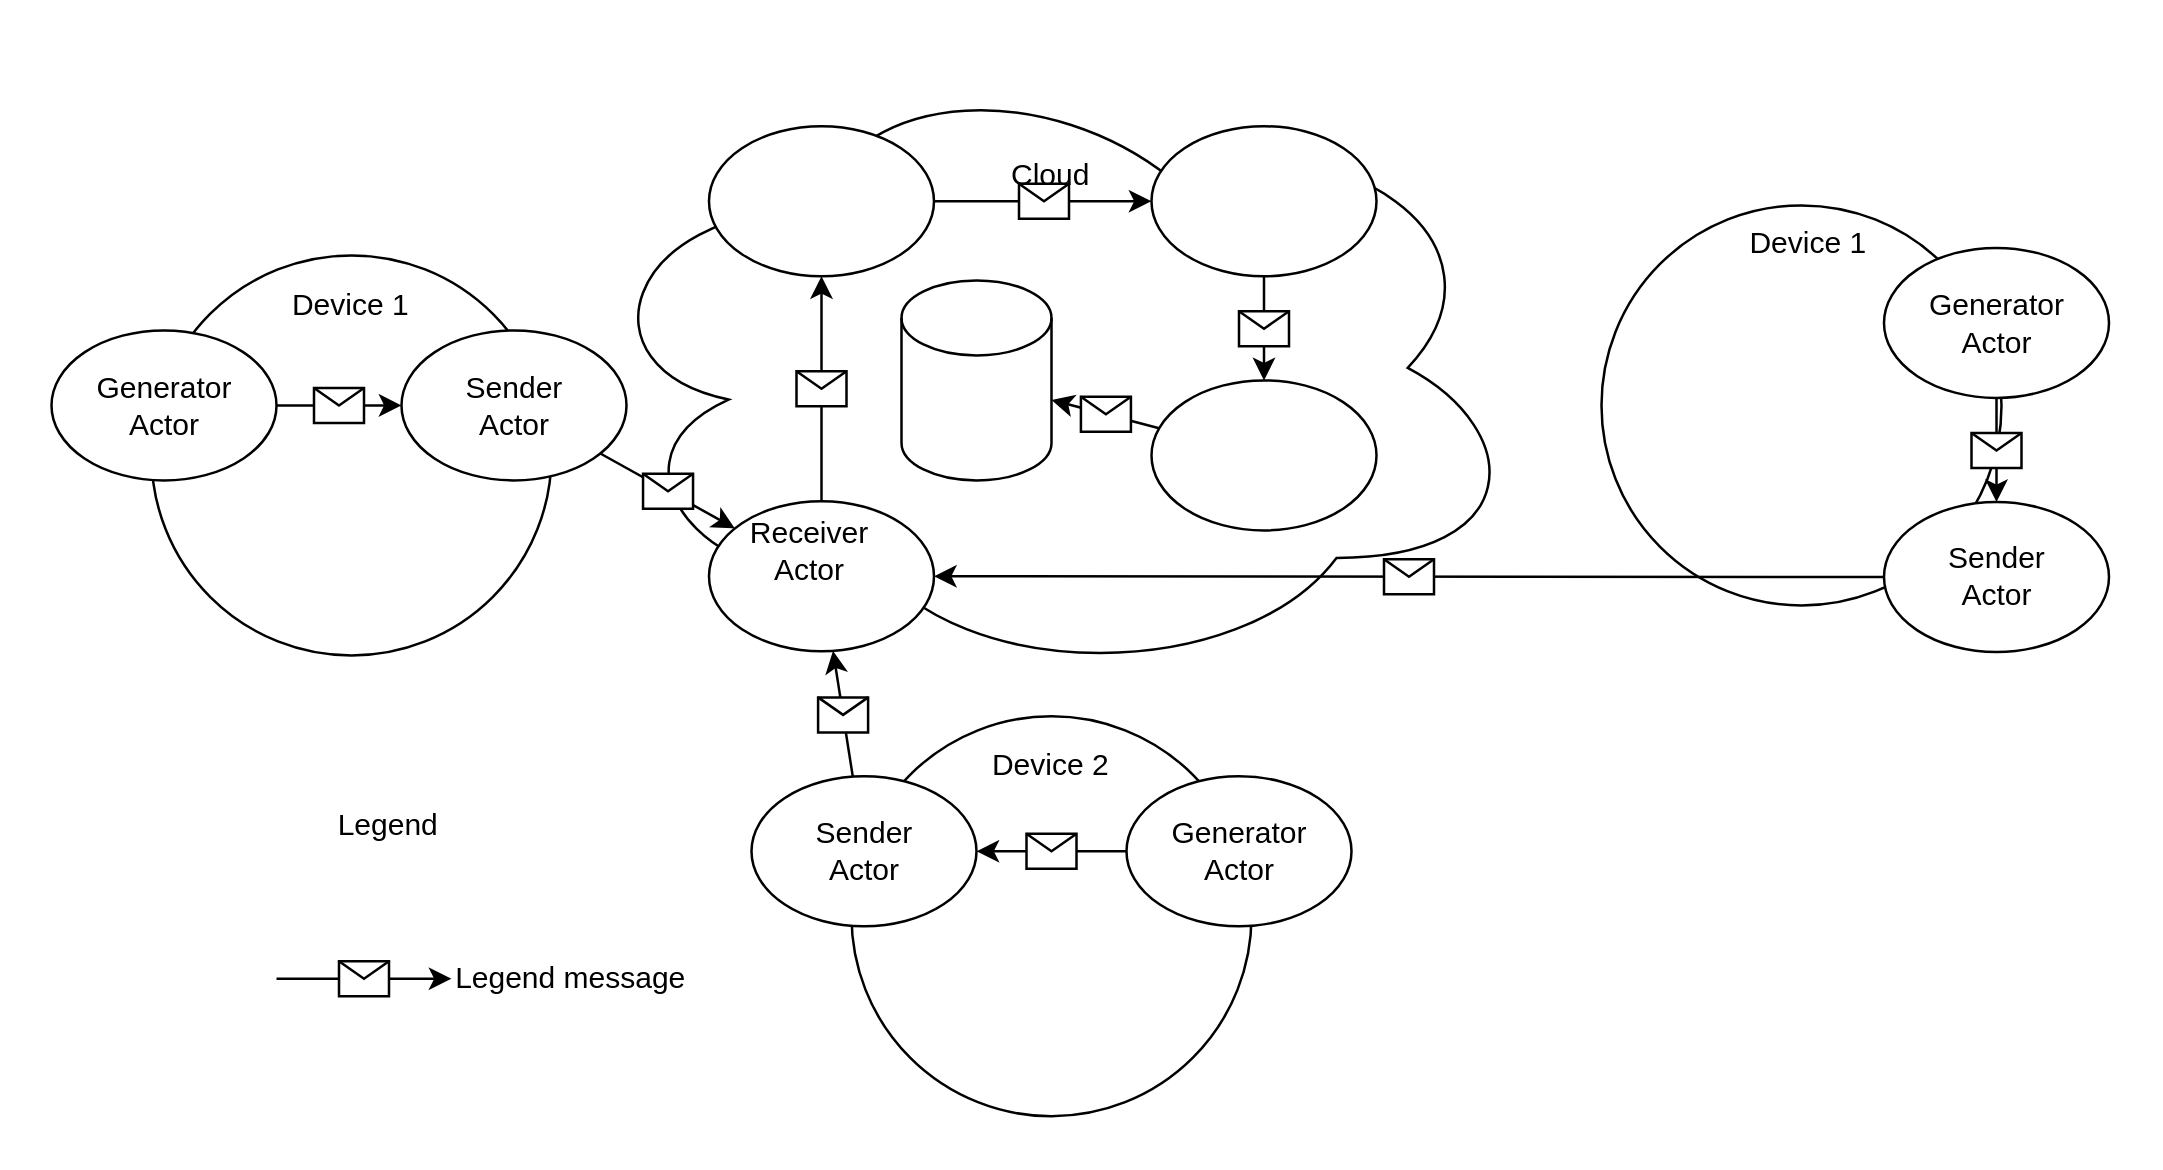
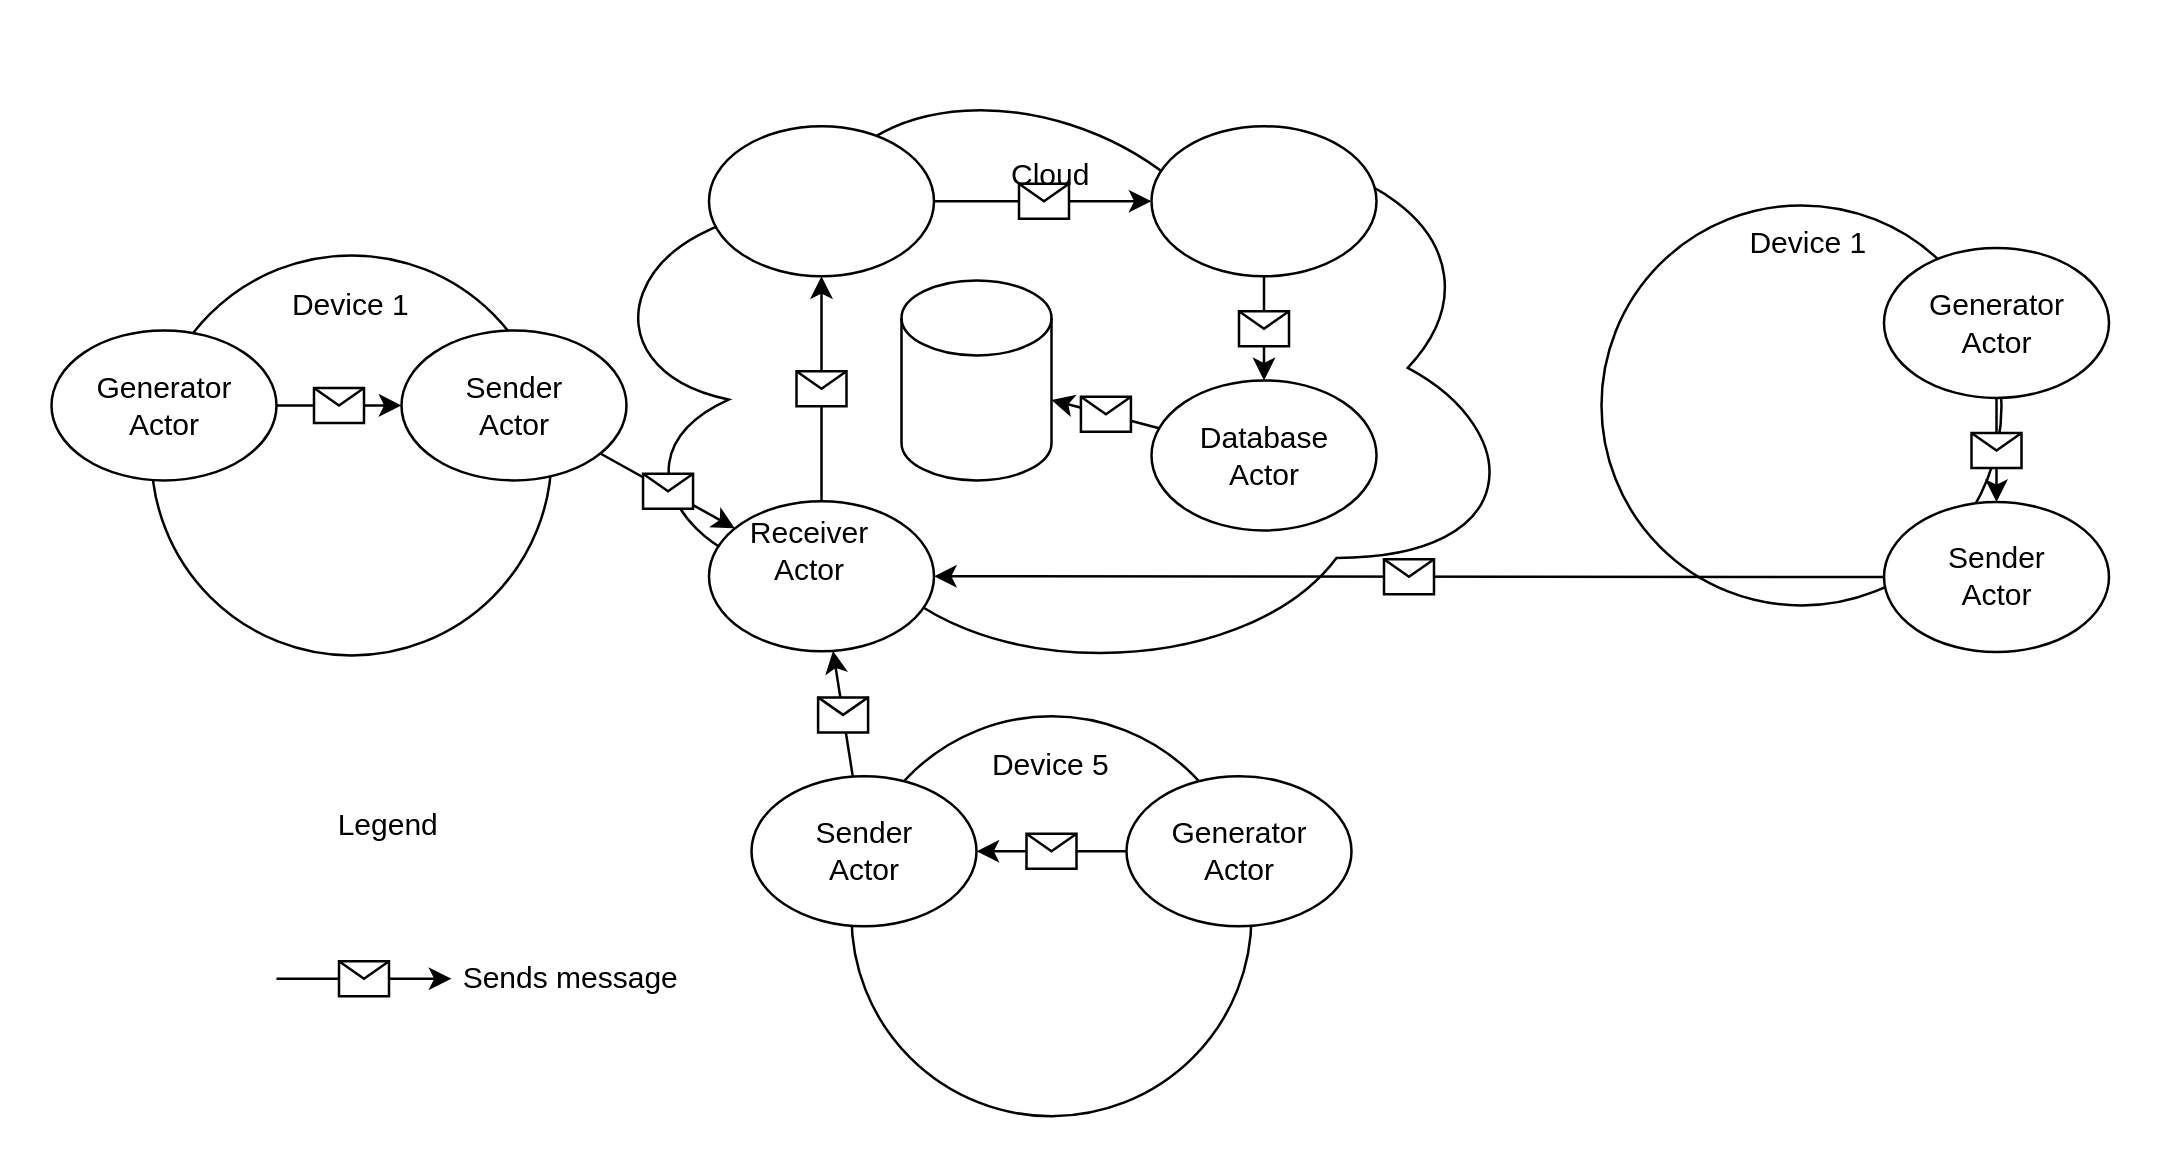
none -> (1264, 455)
(1051, 766) -> (1051, 766)
(571, 979) -> (571, 979)
